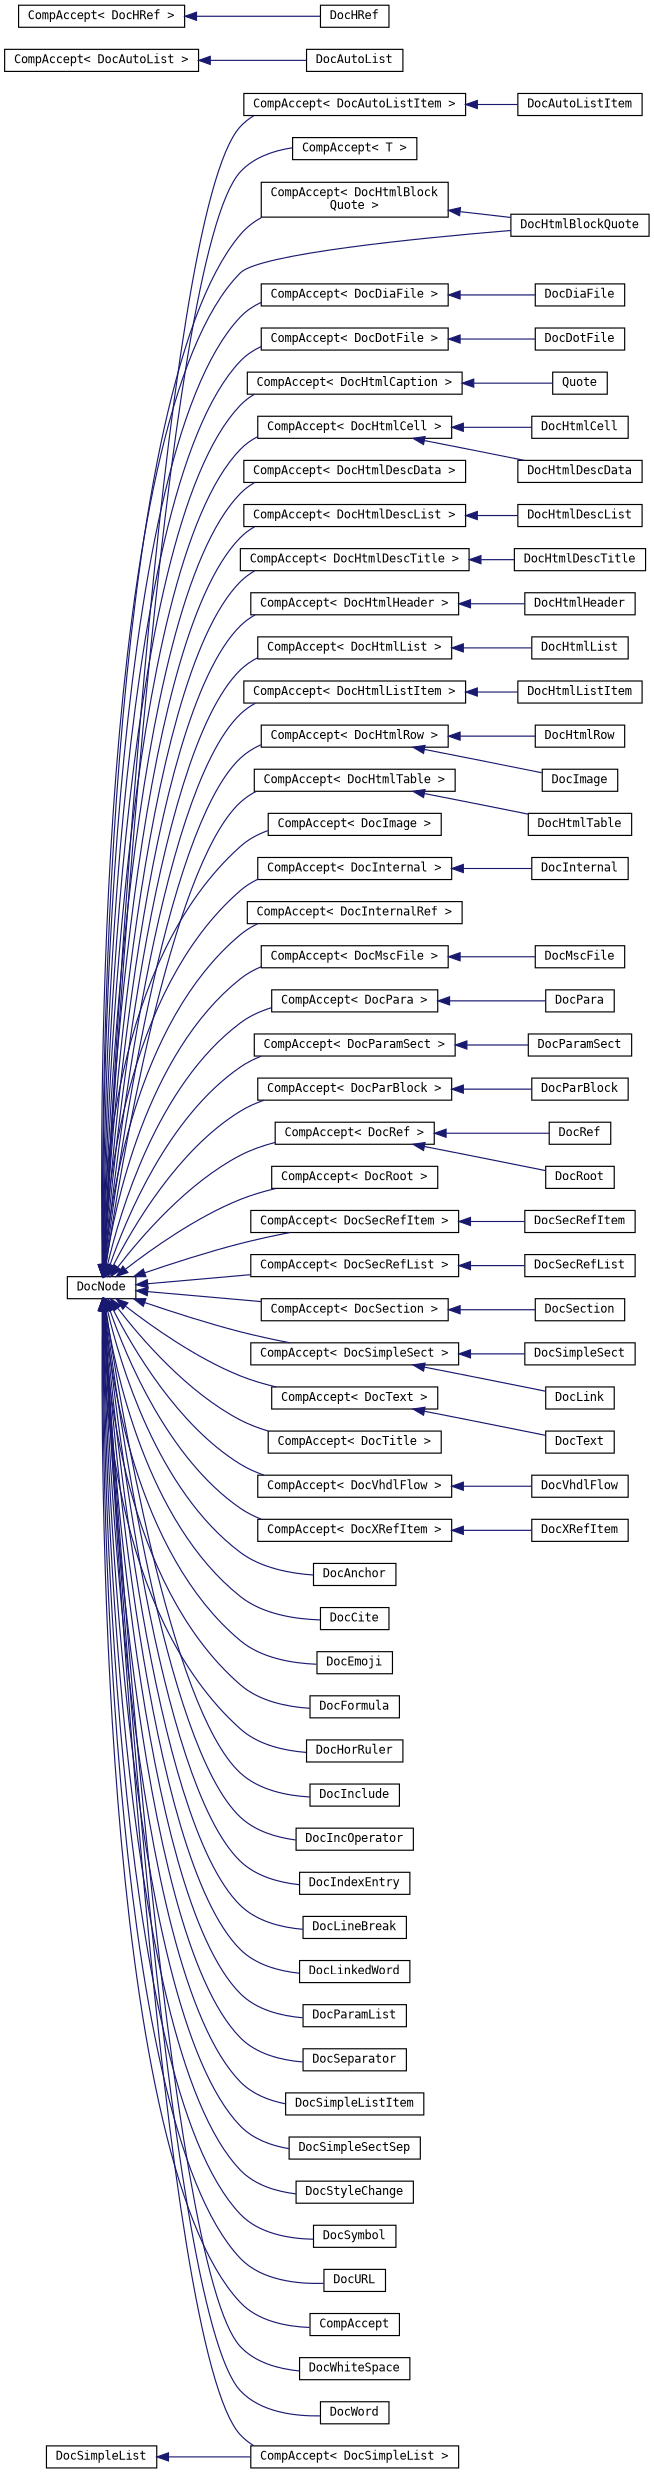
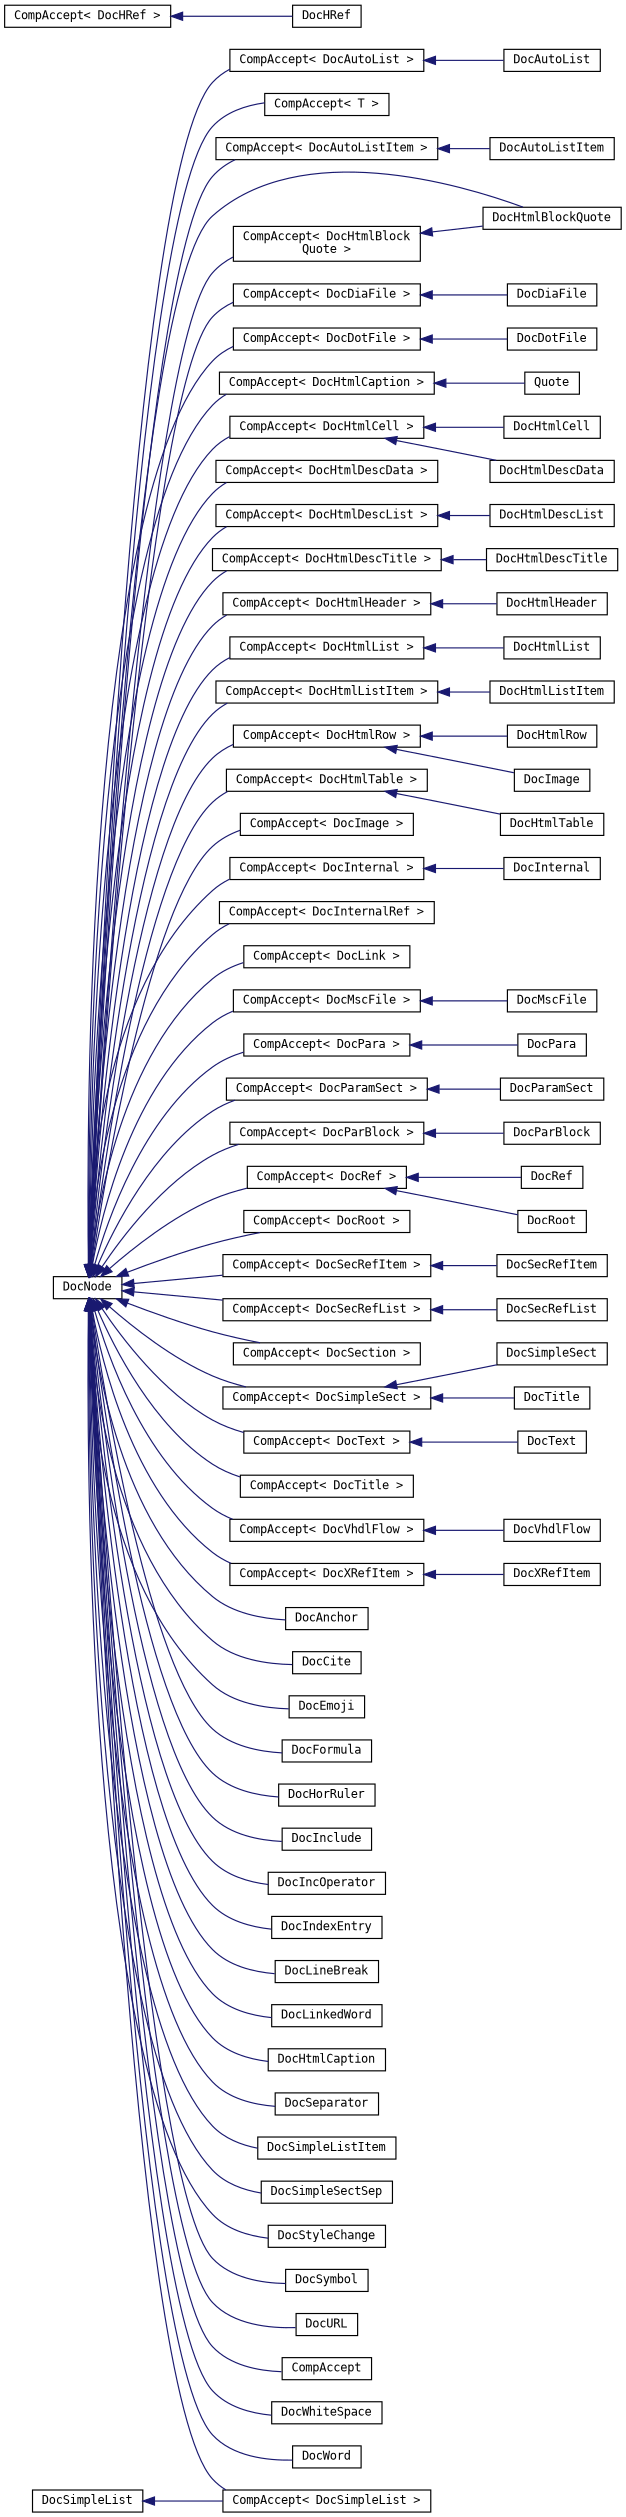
none -> (121, 658)
none -> (327, 957)
(580, 1310) -> none
(580, 1398) -> (552, 1398)
(355, 2016) -> (327, 2060)
